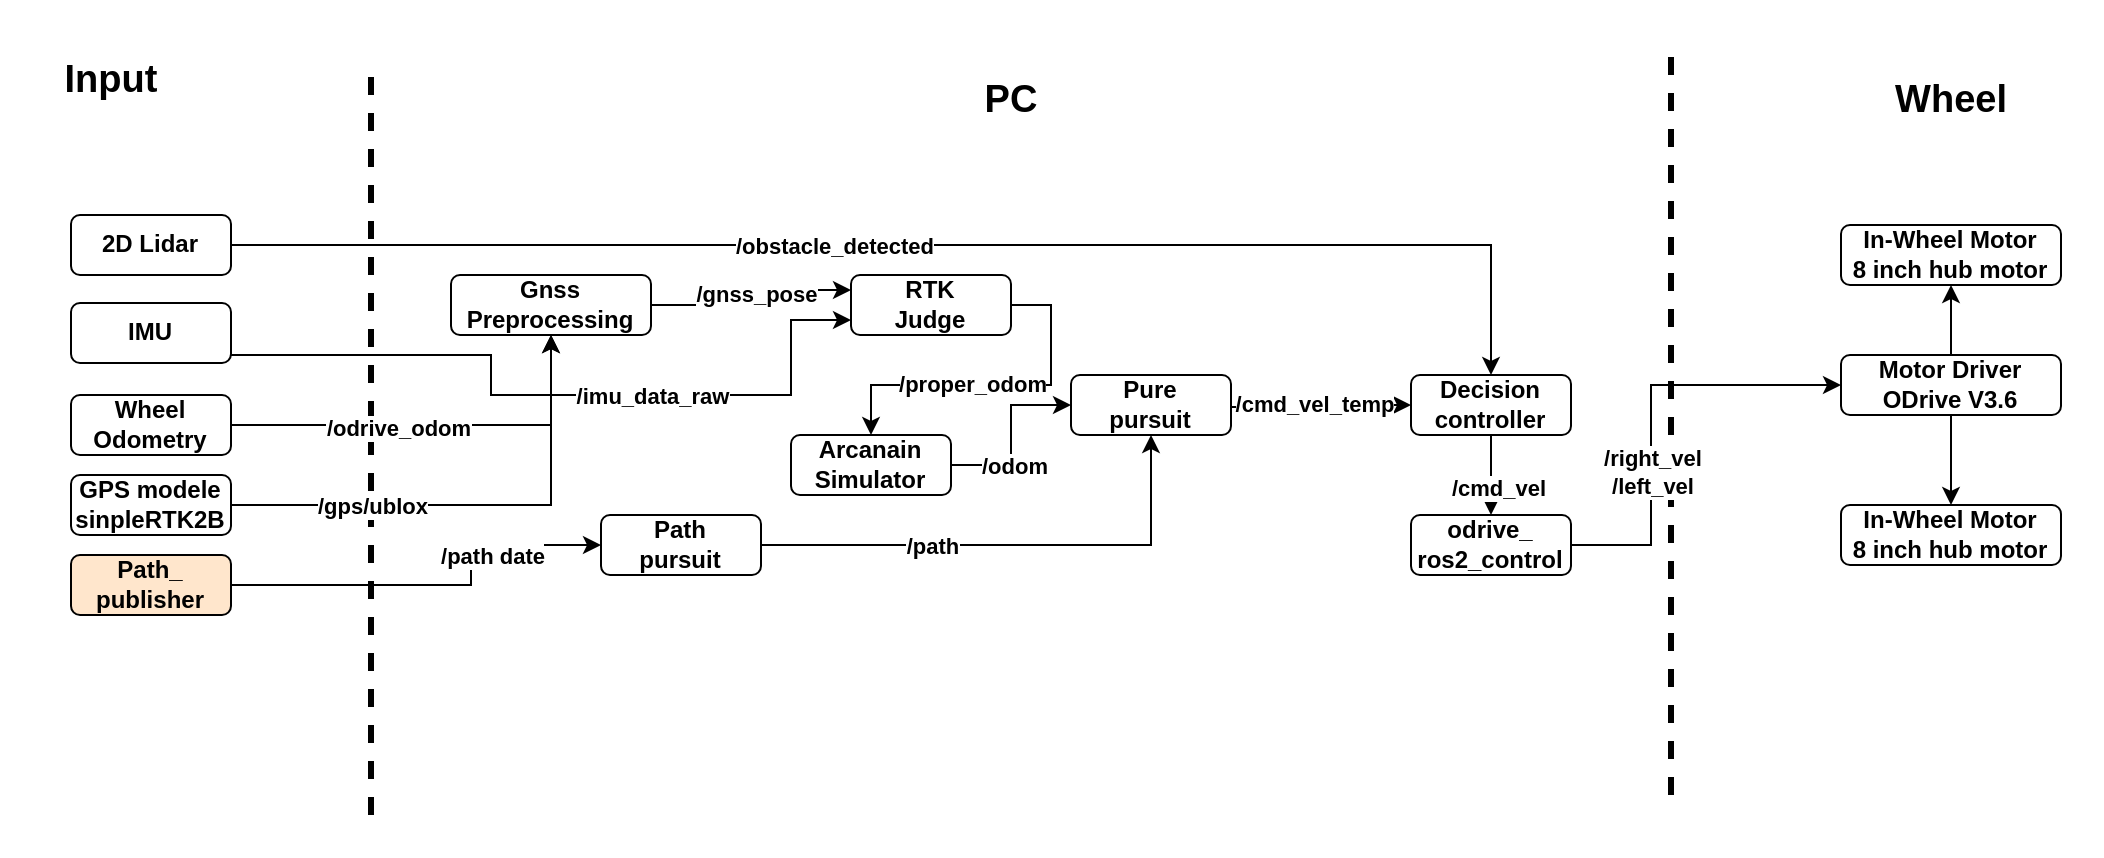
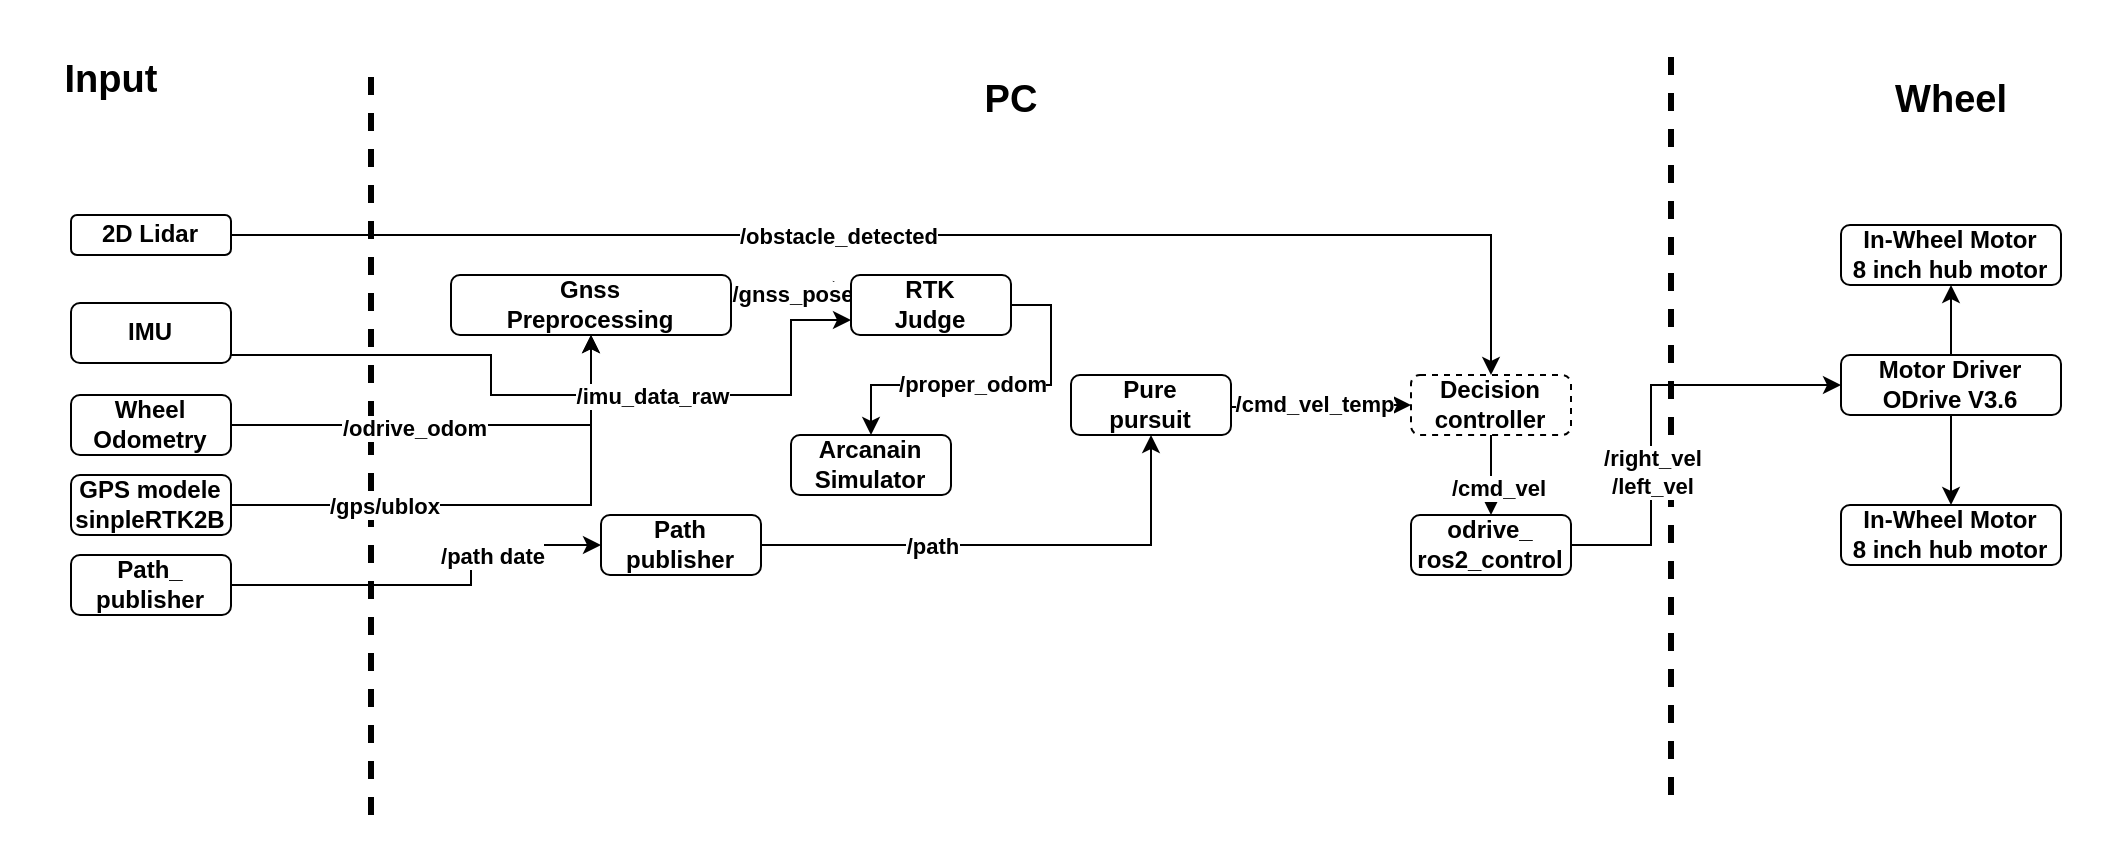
(151, 245) -> (151, 235)
(551, 305) -> (591, 305)
(1491, 405) -> (1491, 405)
(1011, 442) -> none
(681, 545) -> (681, 545)
(151, 585) -> (151, 585)
